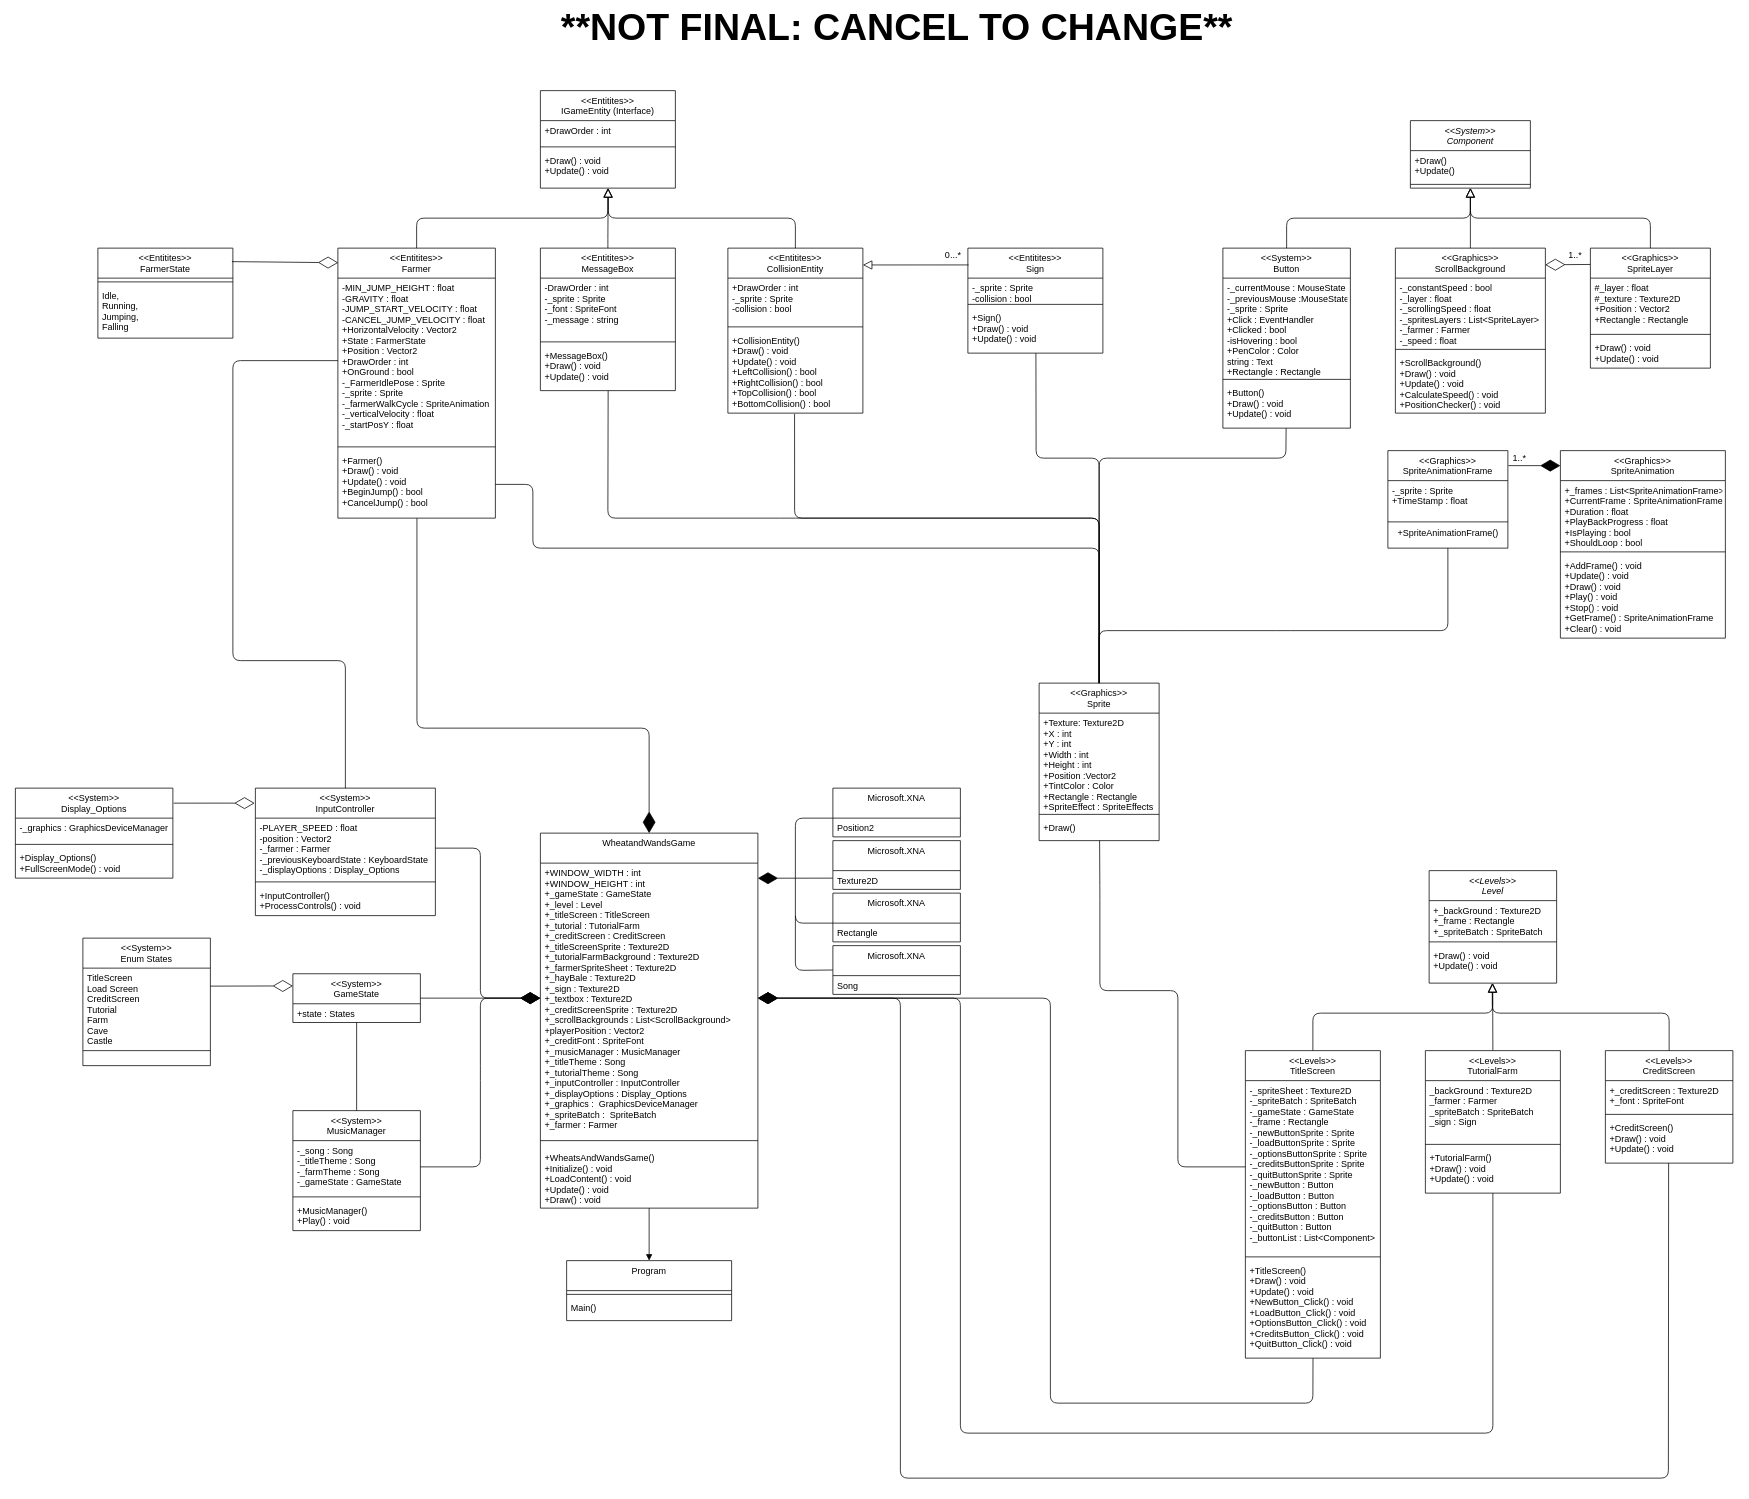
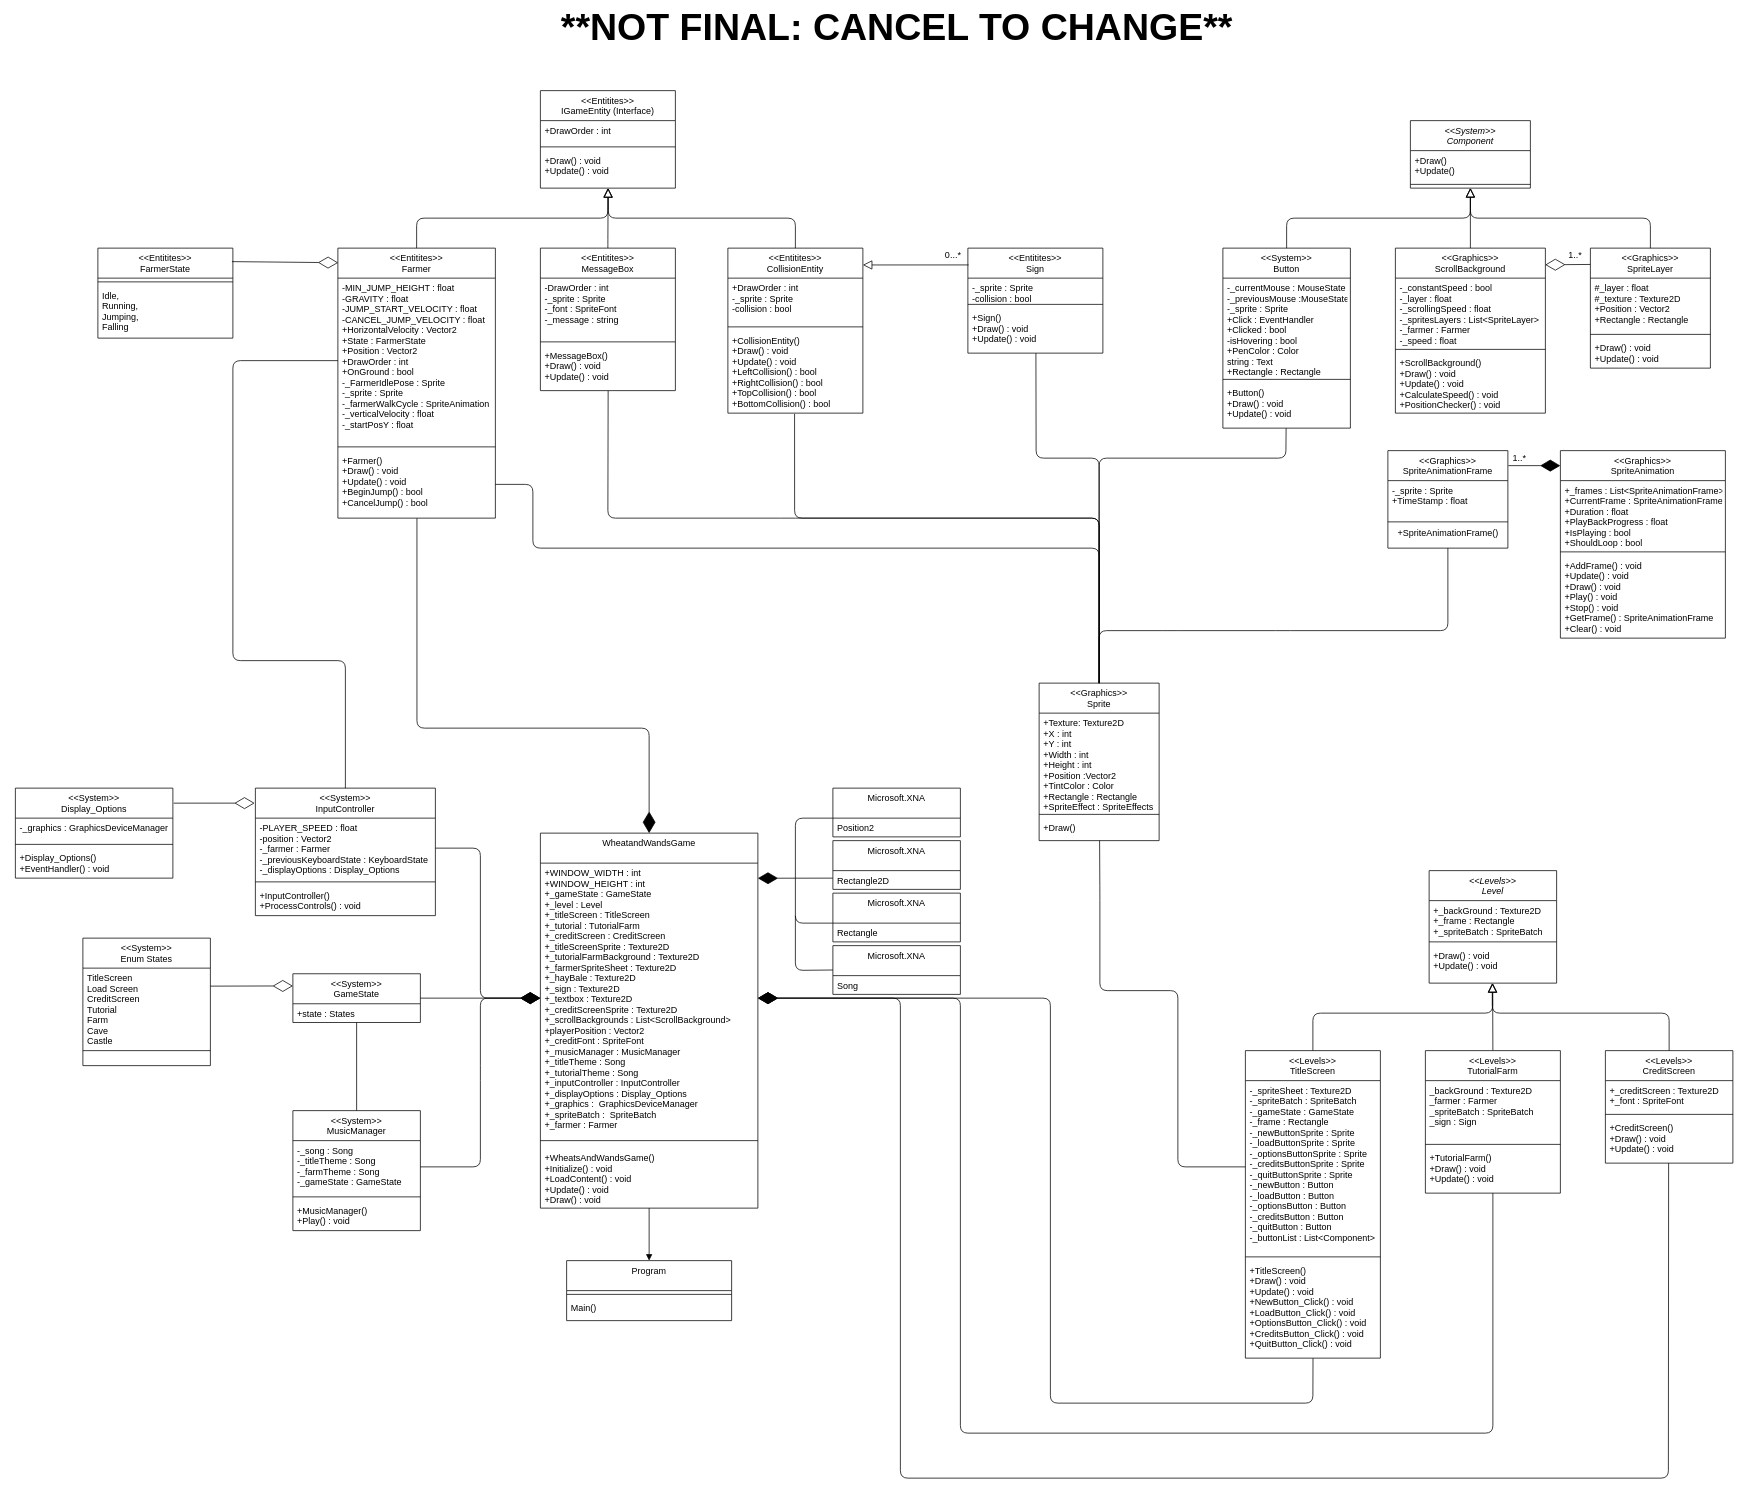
(61, 858) -> (61, 858)
(860, 881) -> (864, 881)
